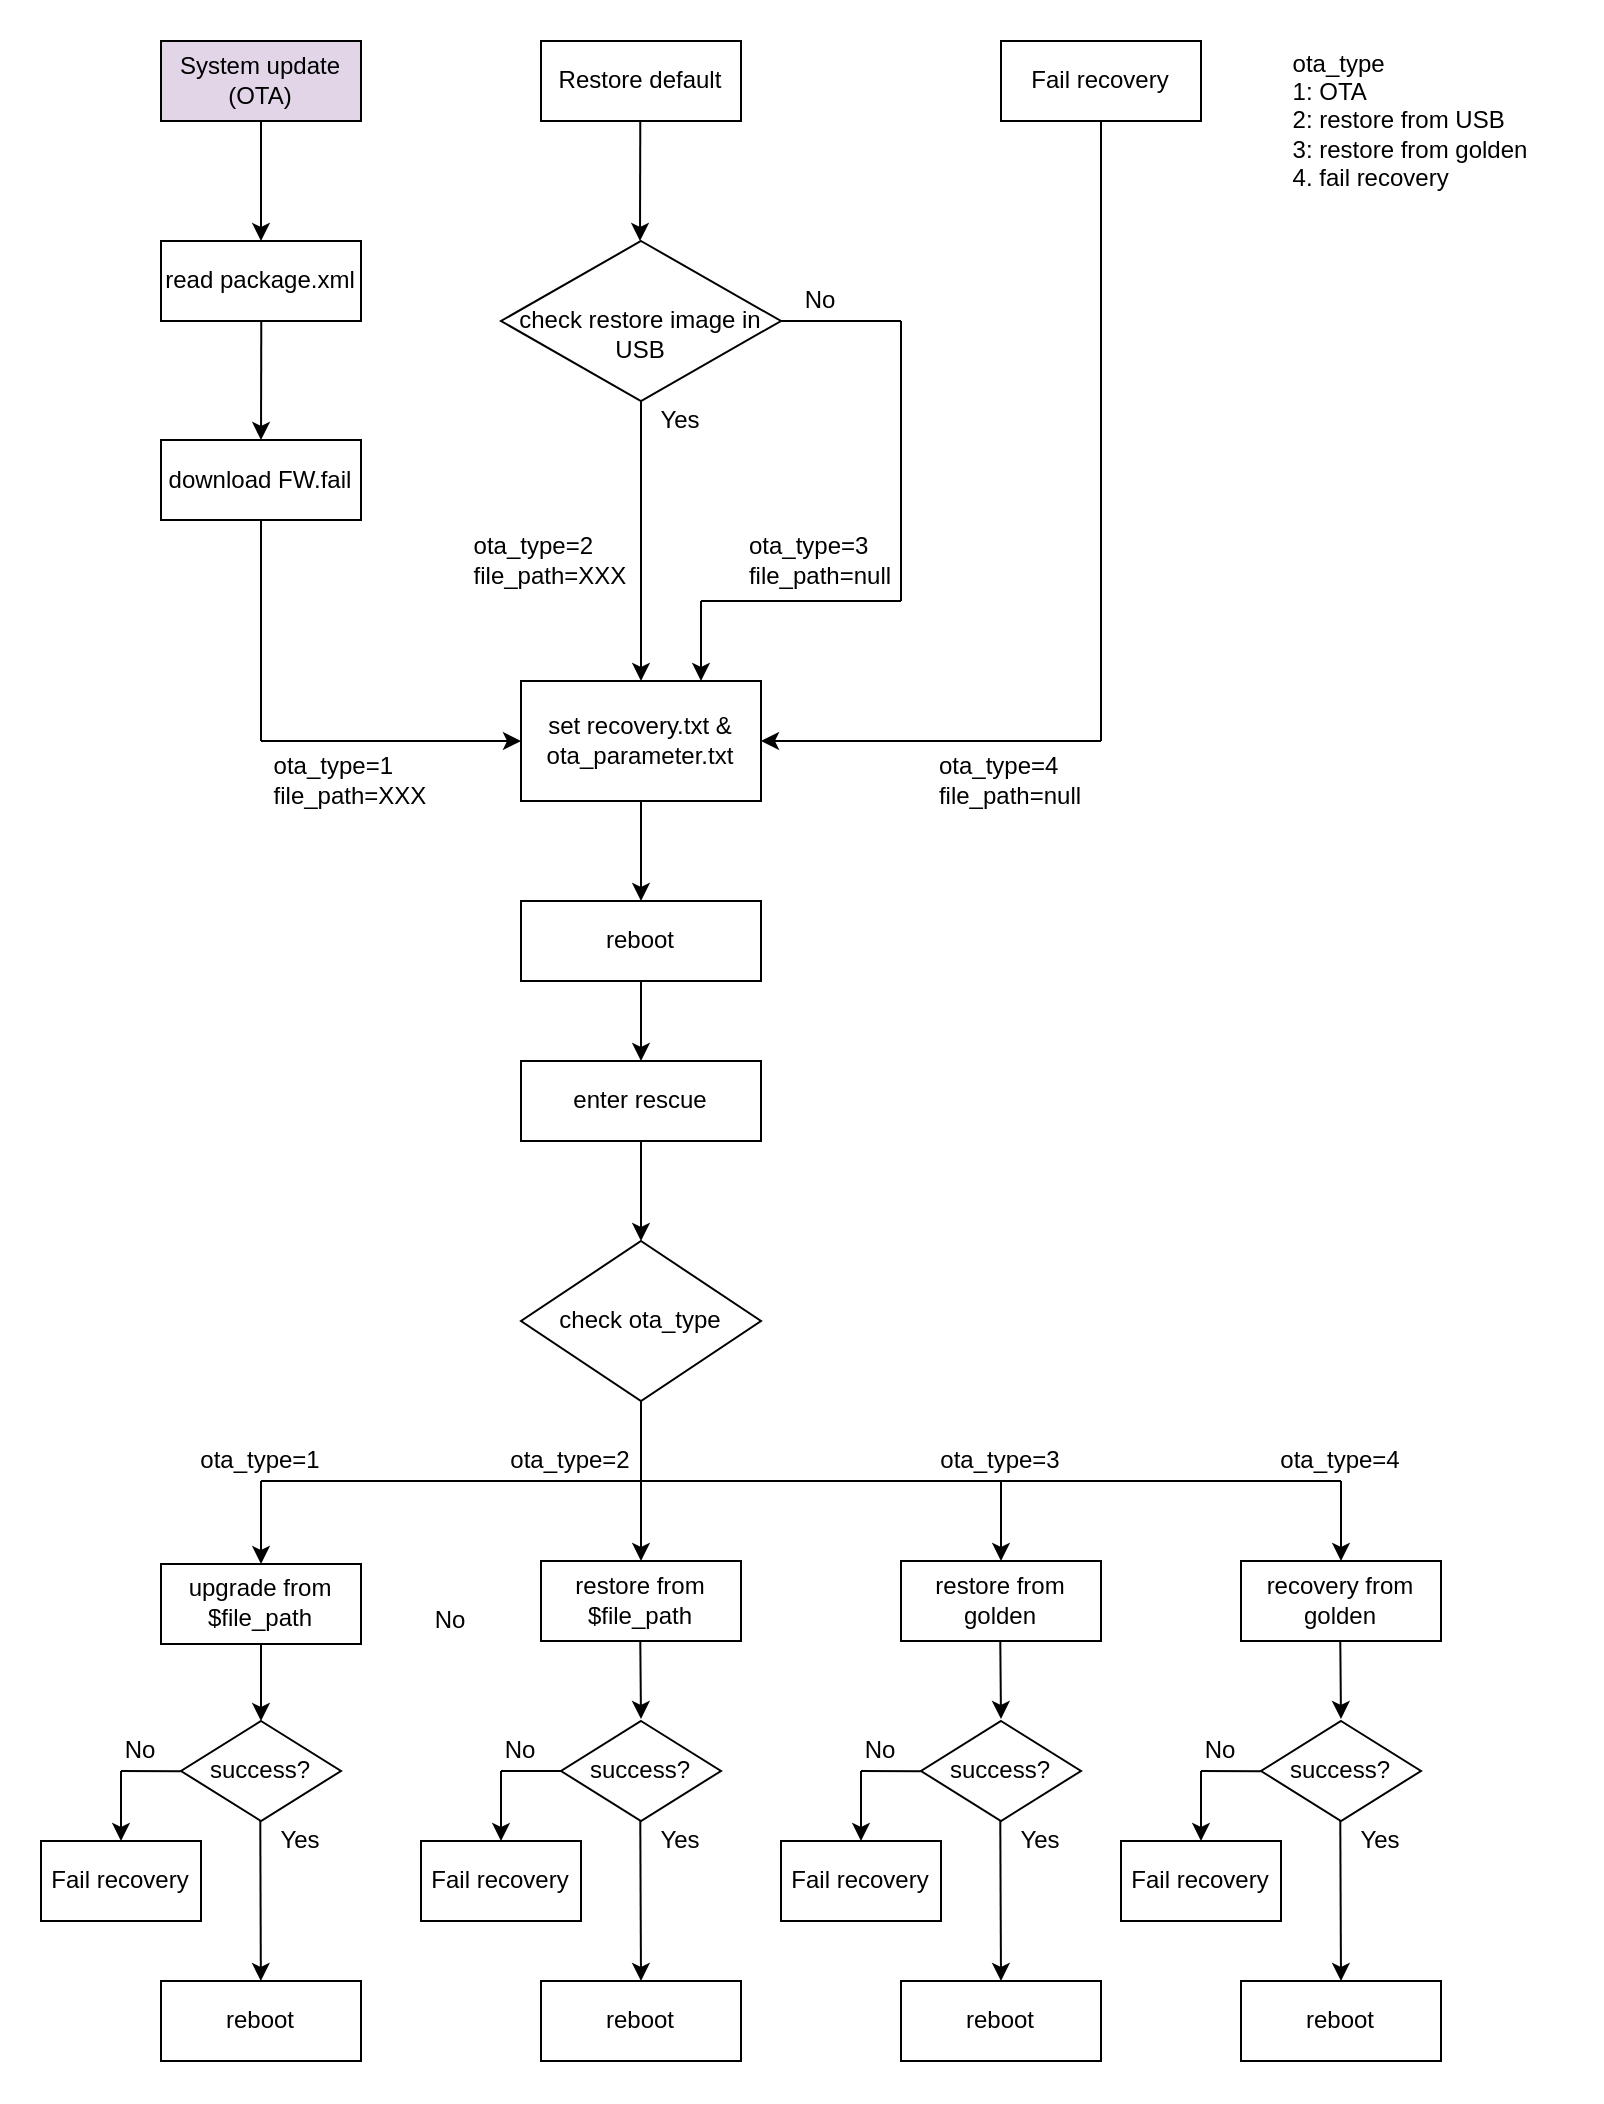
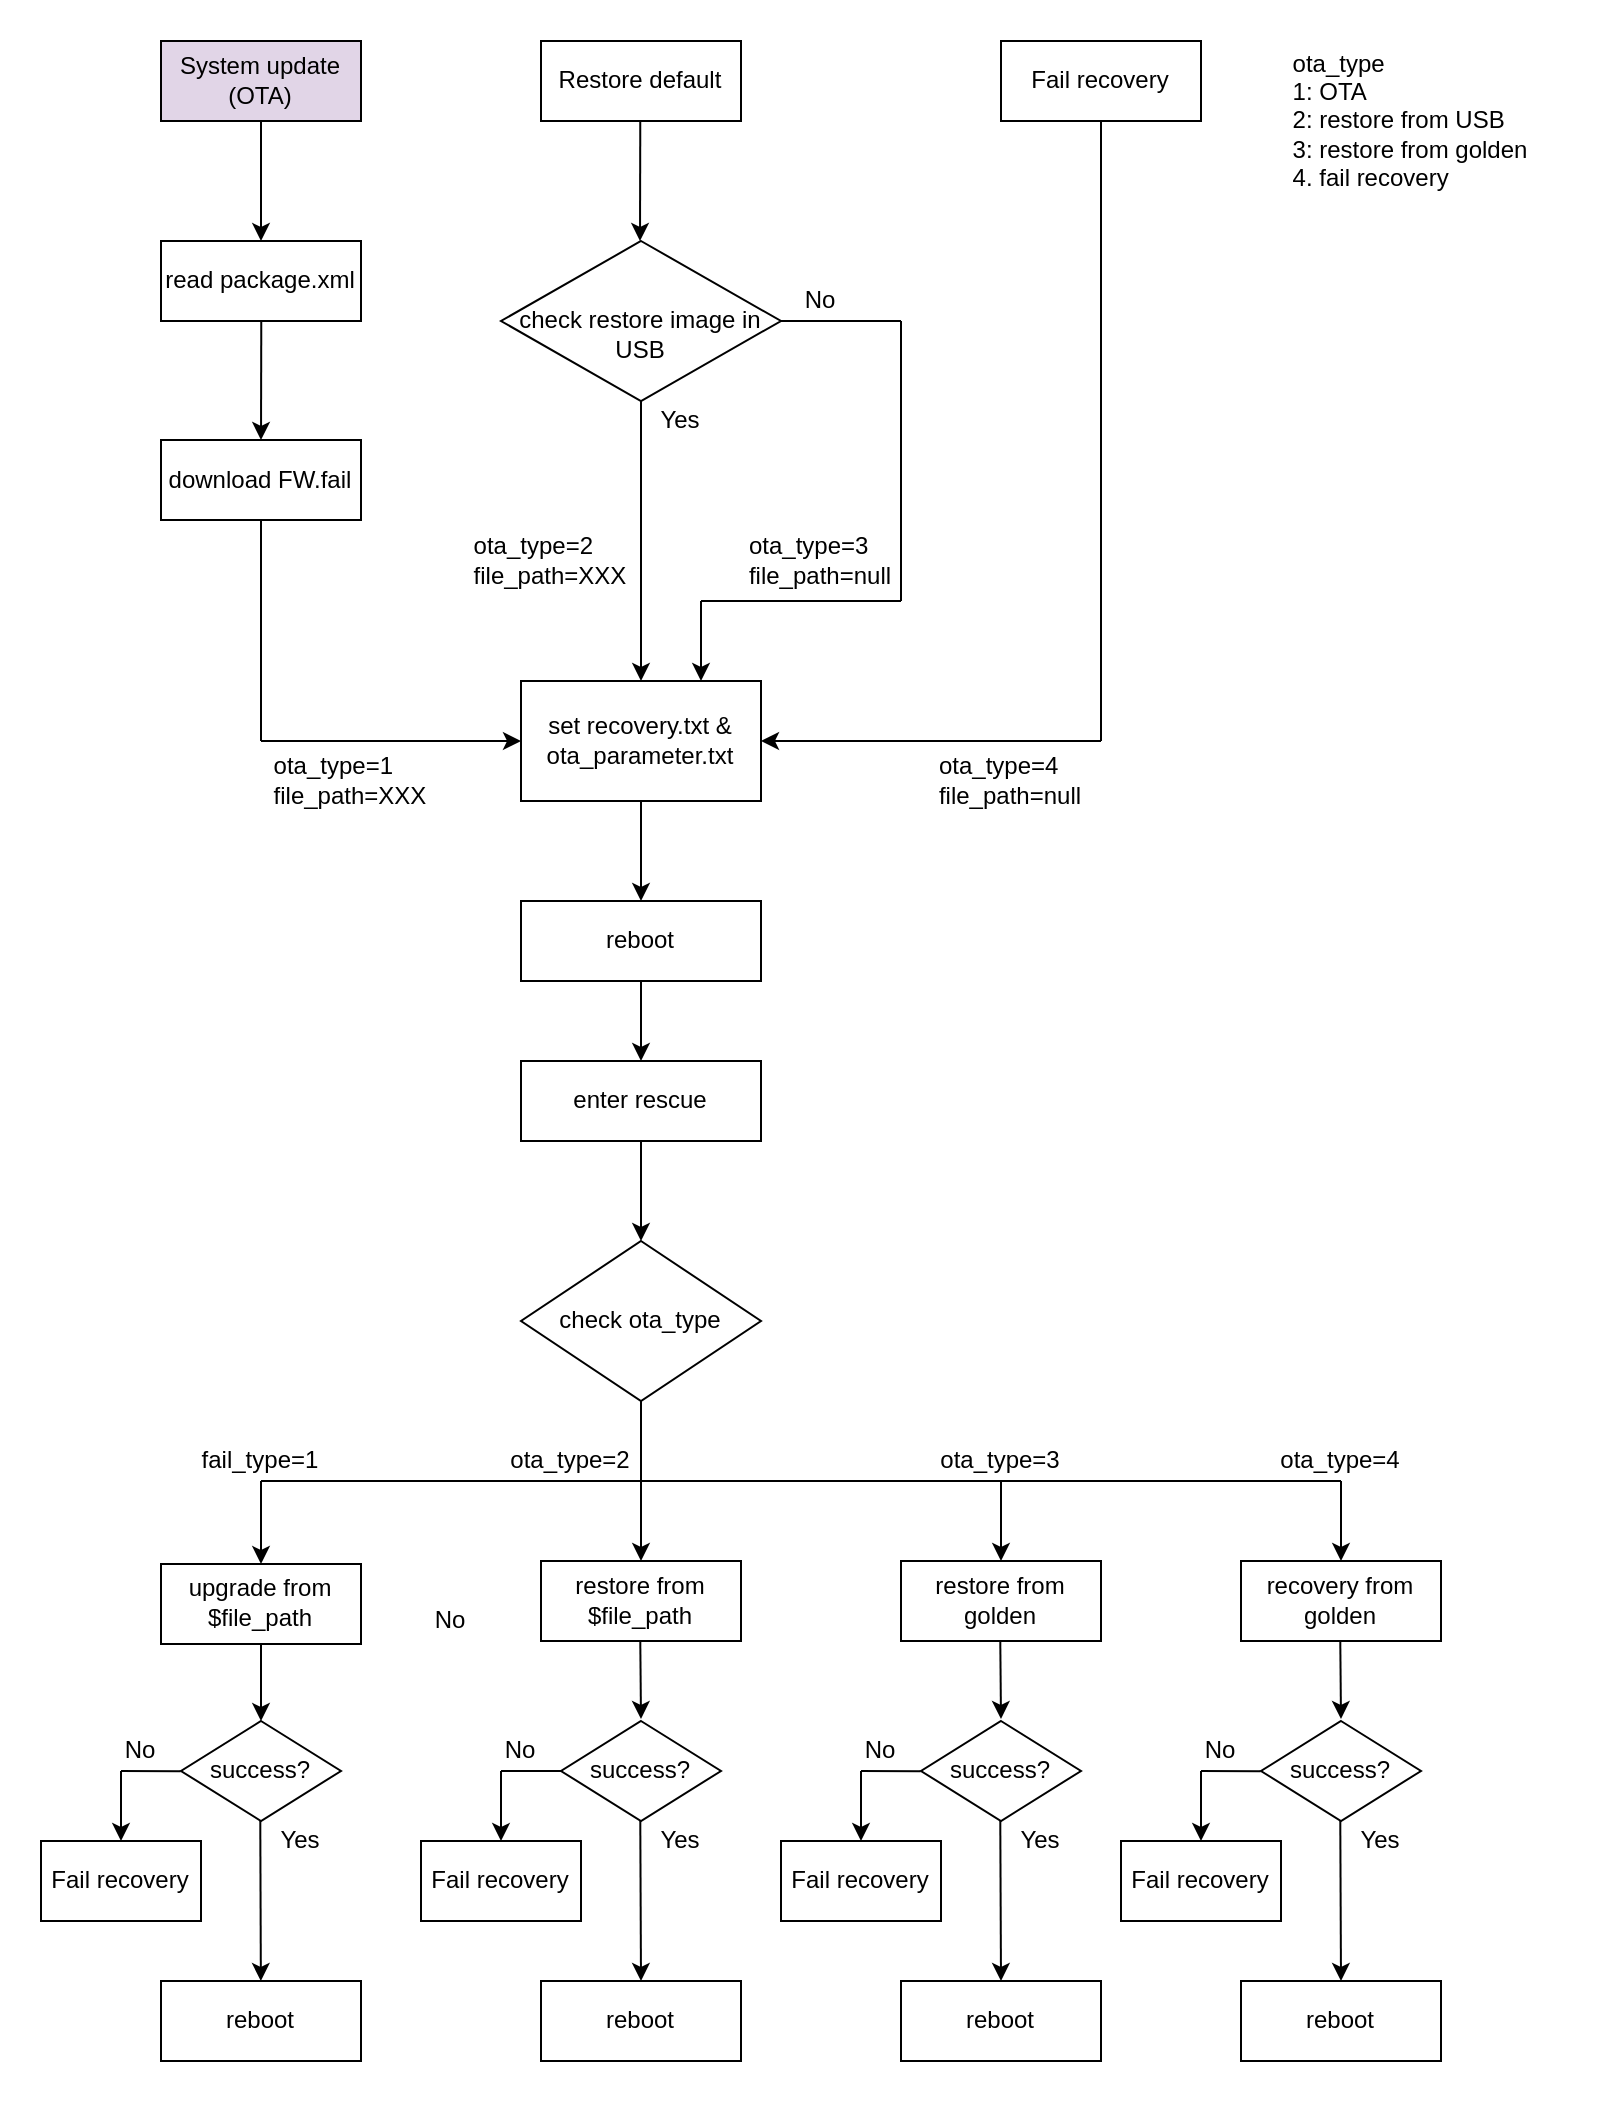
(261, 1461) -> (261, 1461)
